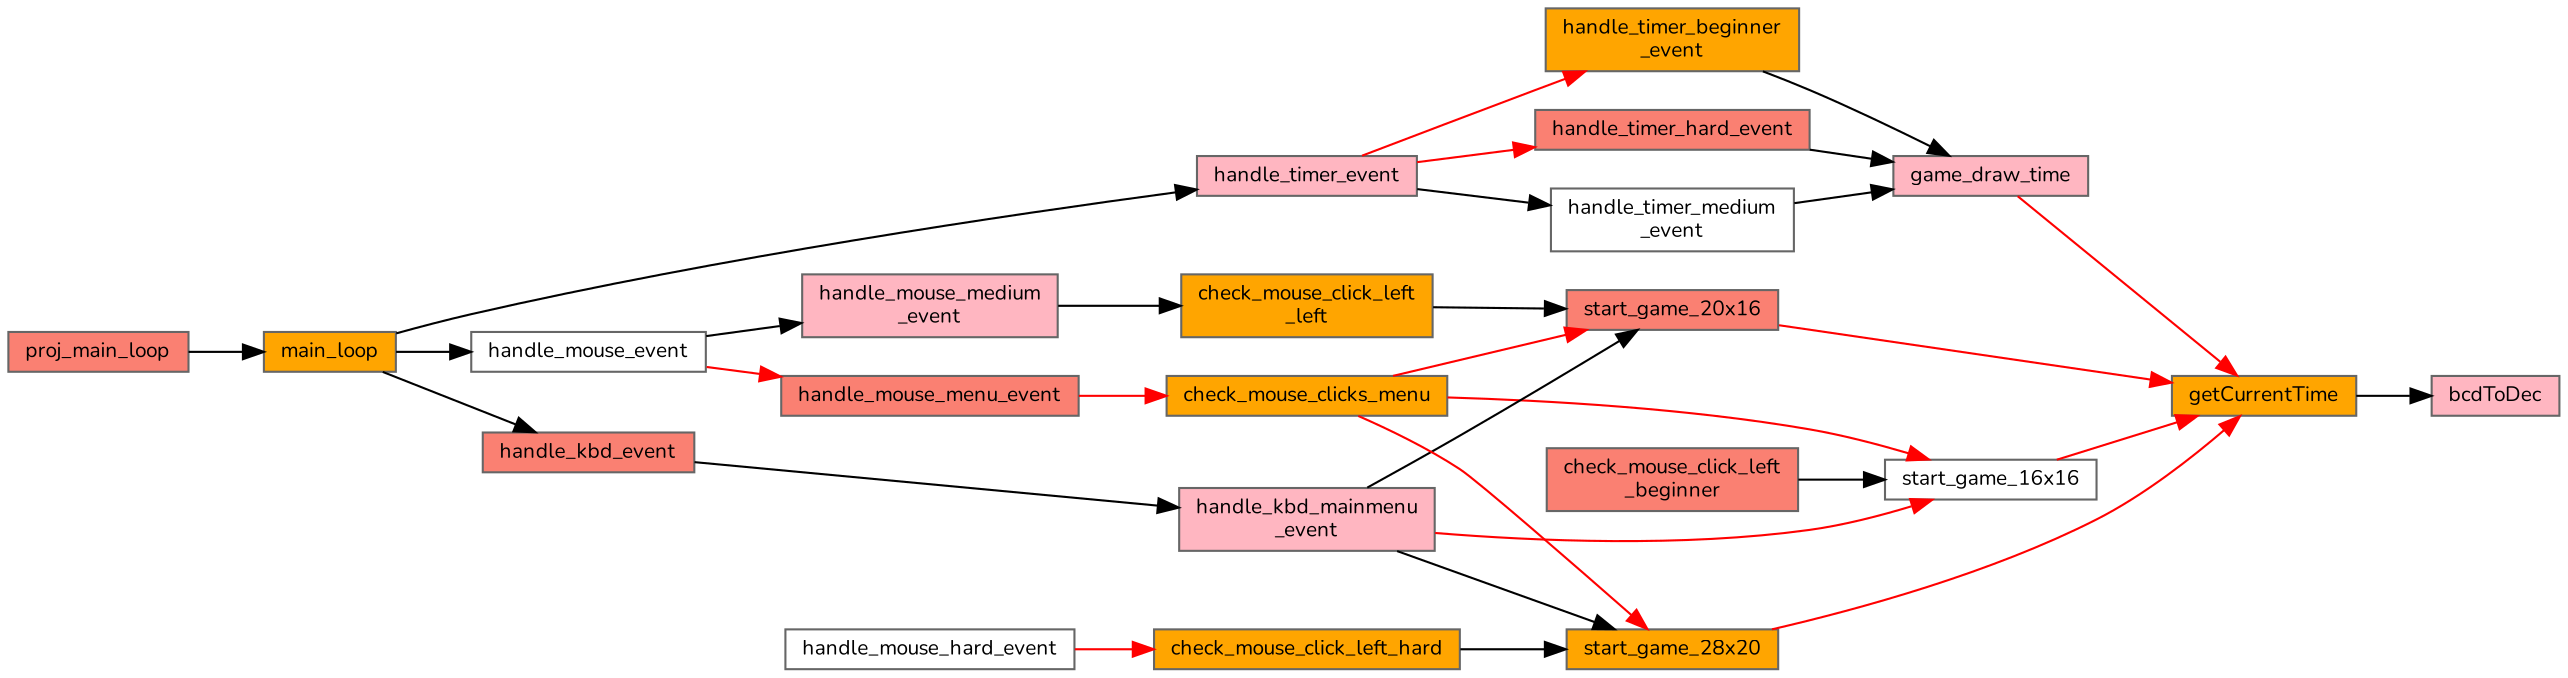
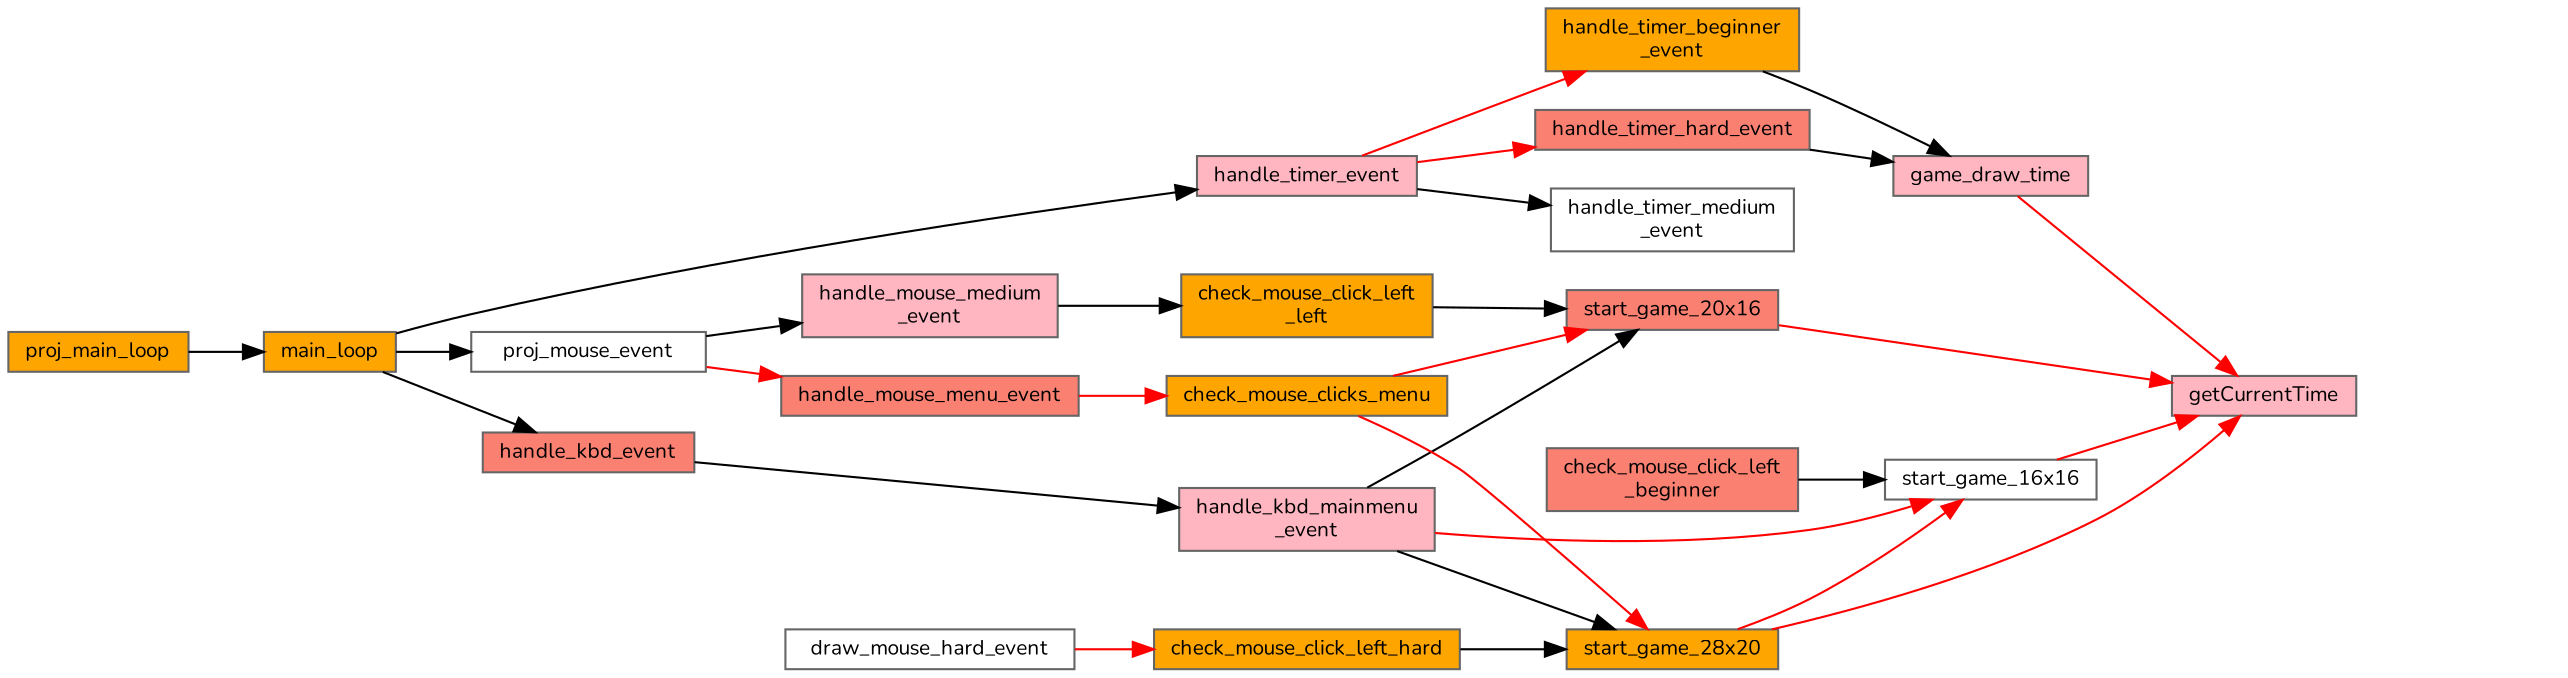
(1833, 198) -> none
(98, 352) -> (98, 352)
(589, 352) -> (589, 352)
(2264, 396) -> (2264, 396)
(2496, 396) -> none
(1680, 412) -> (1846, 579)
(930, 649) -> (930, 649)
